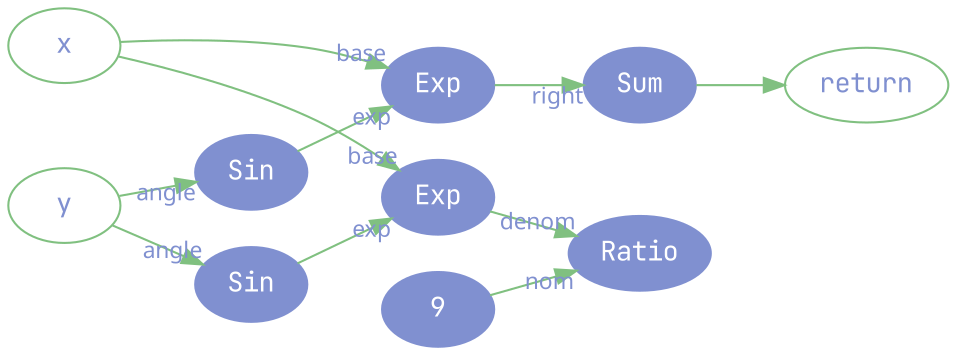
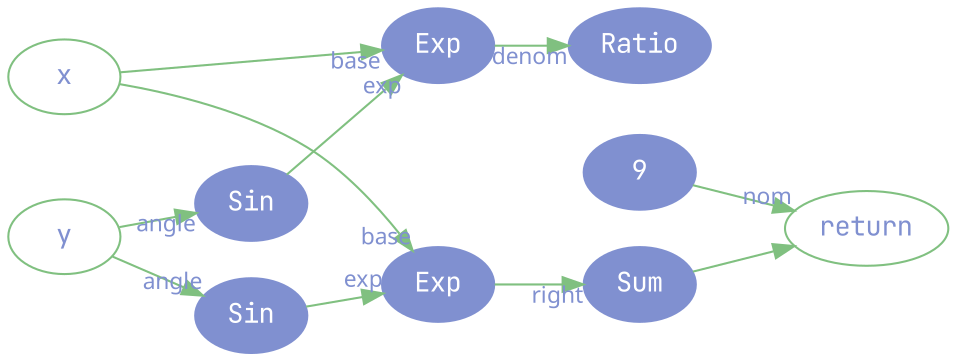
(523, 286) -> (733, 195)
